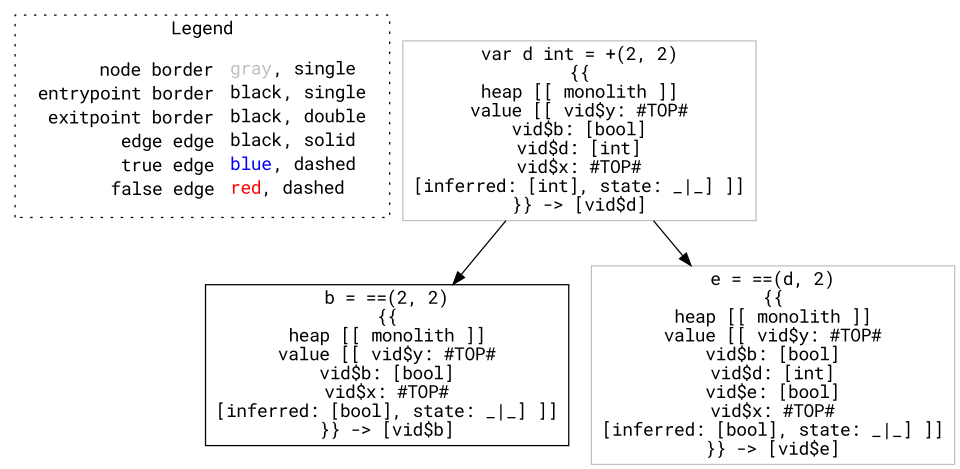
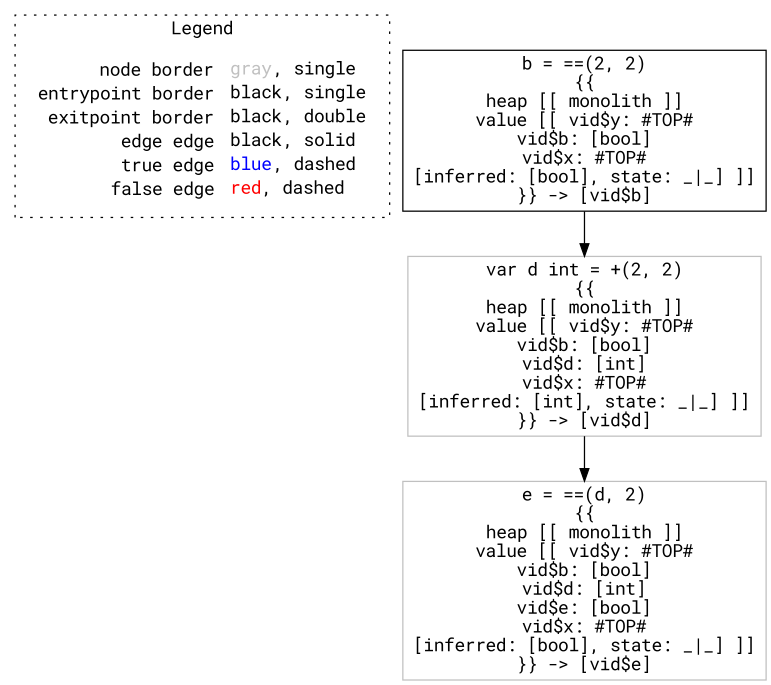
(484, 248) -> (584, 227)
